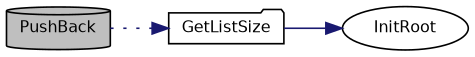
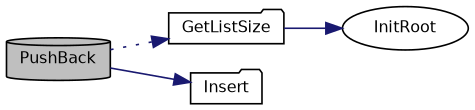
none -> (226, 88)
